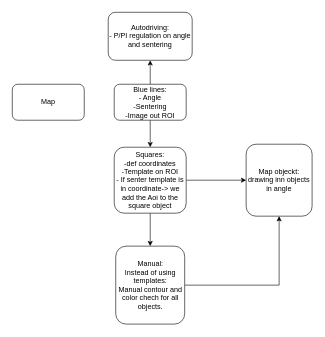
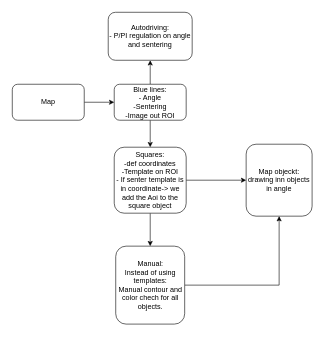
none -> (108, 102)
